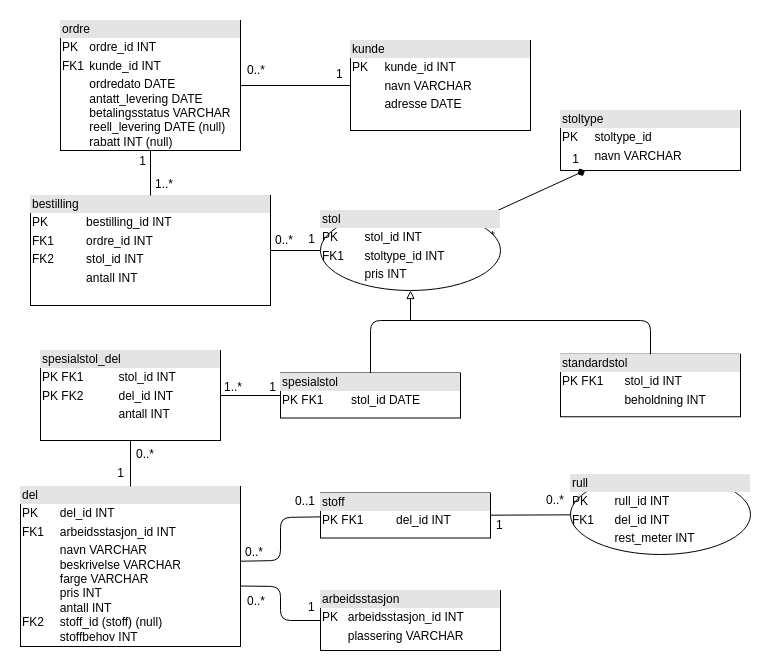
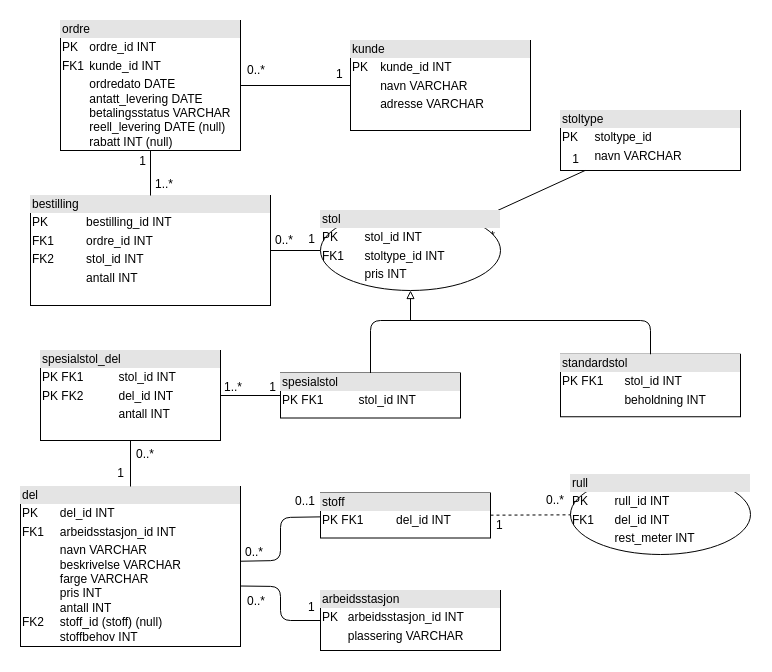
(394, 69) -> (399, 69)
(577, 174) -> (580, 173)
(335, 388) -> (331, 388)
(530, 515) -> (530, 515)
